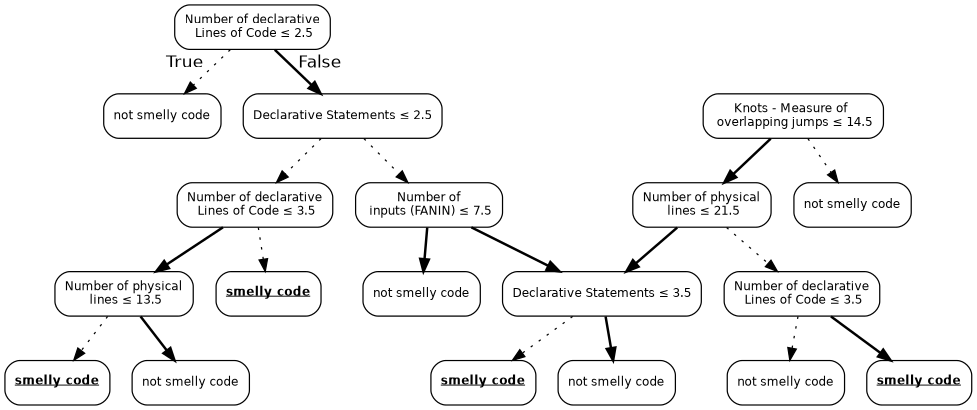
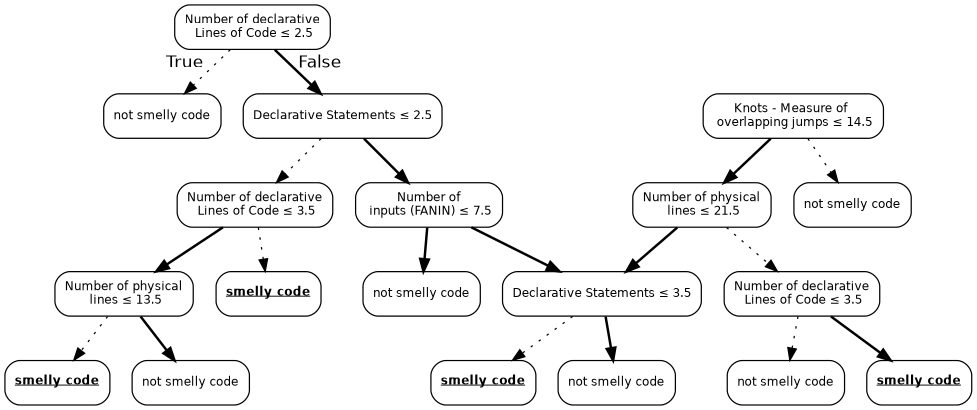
(382, 156) -> (382, 156)
